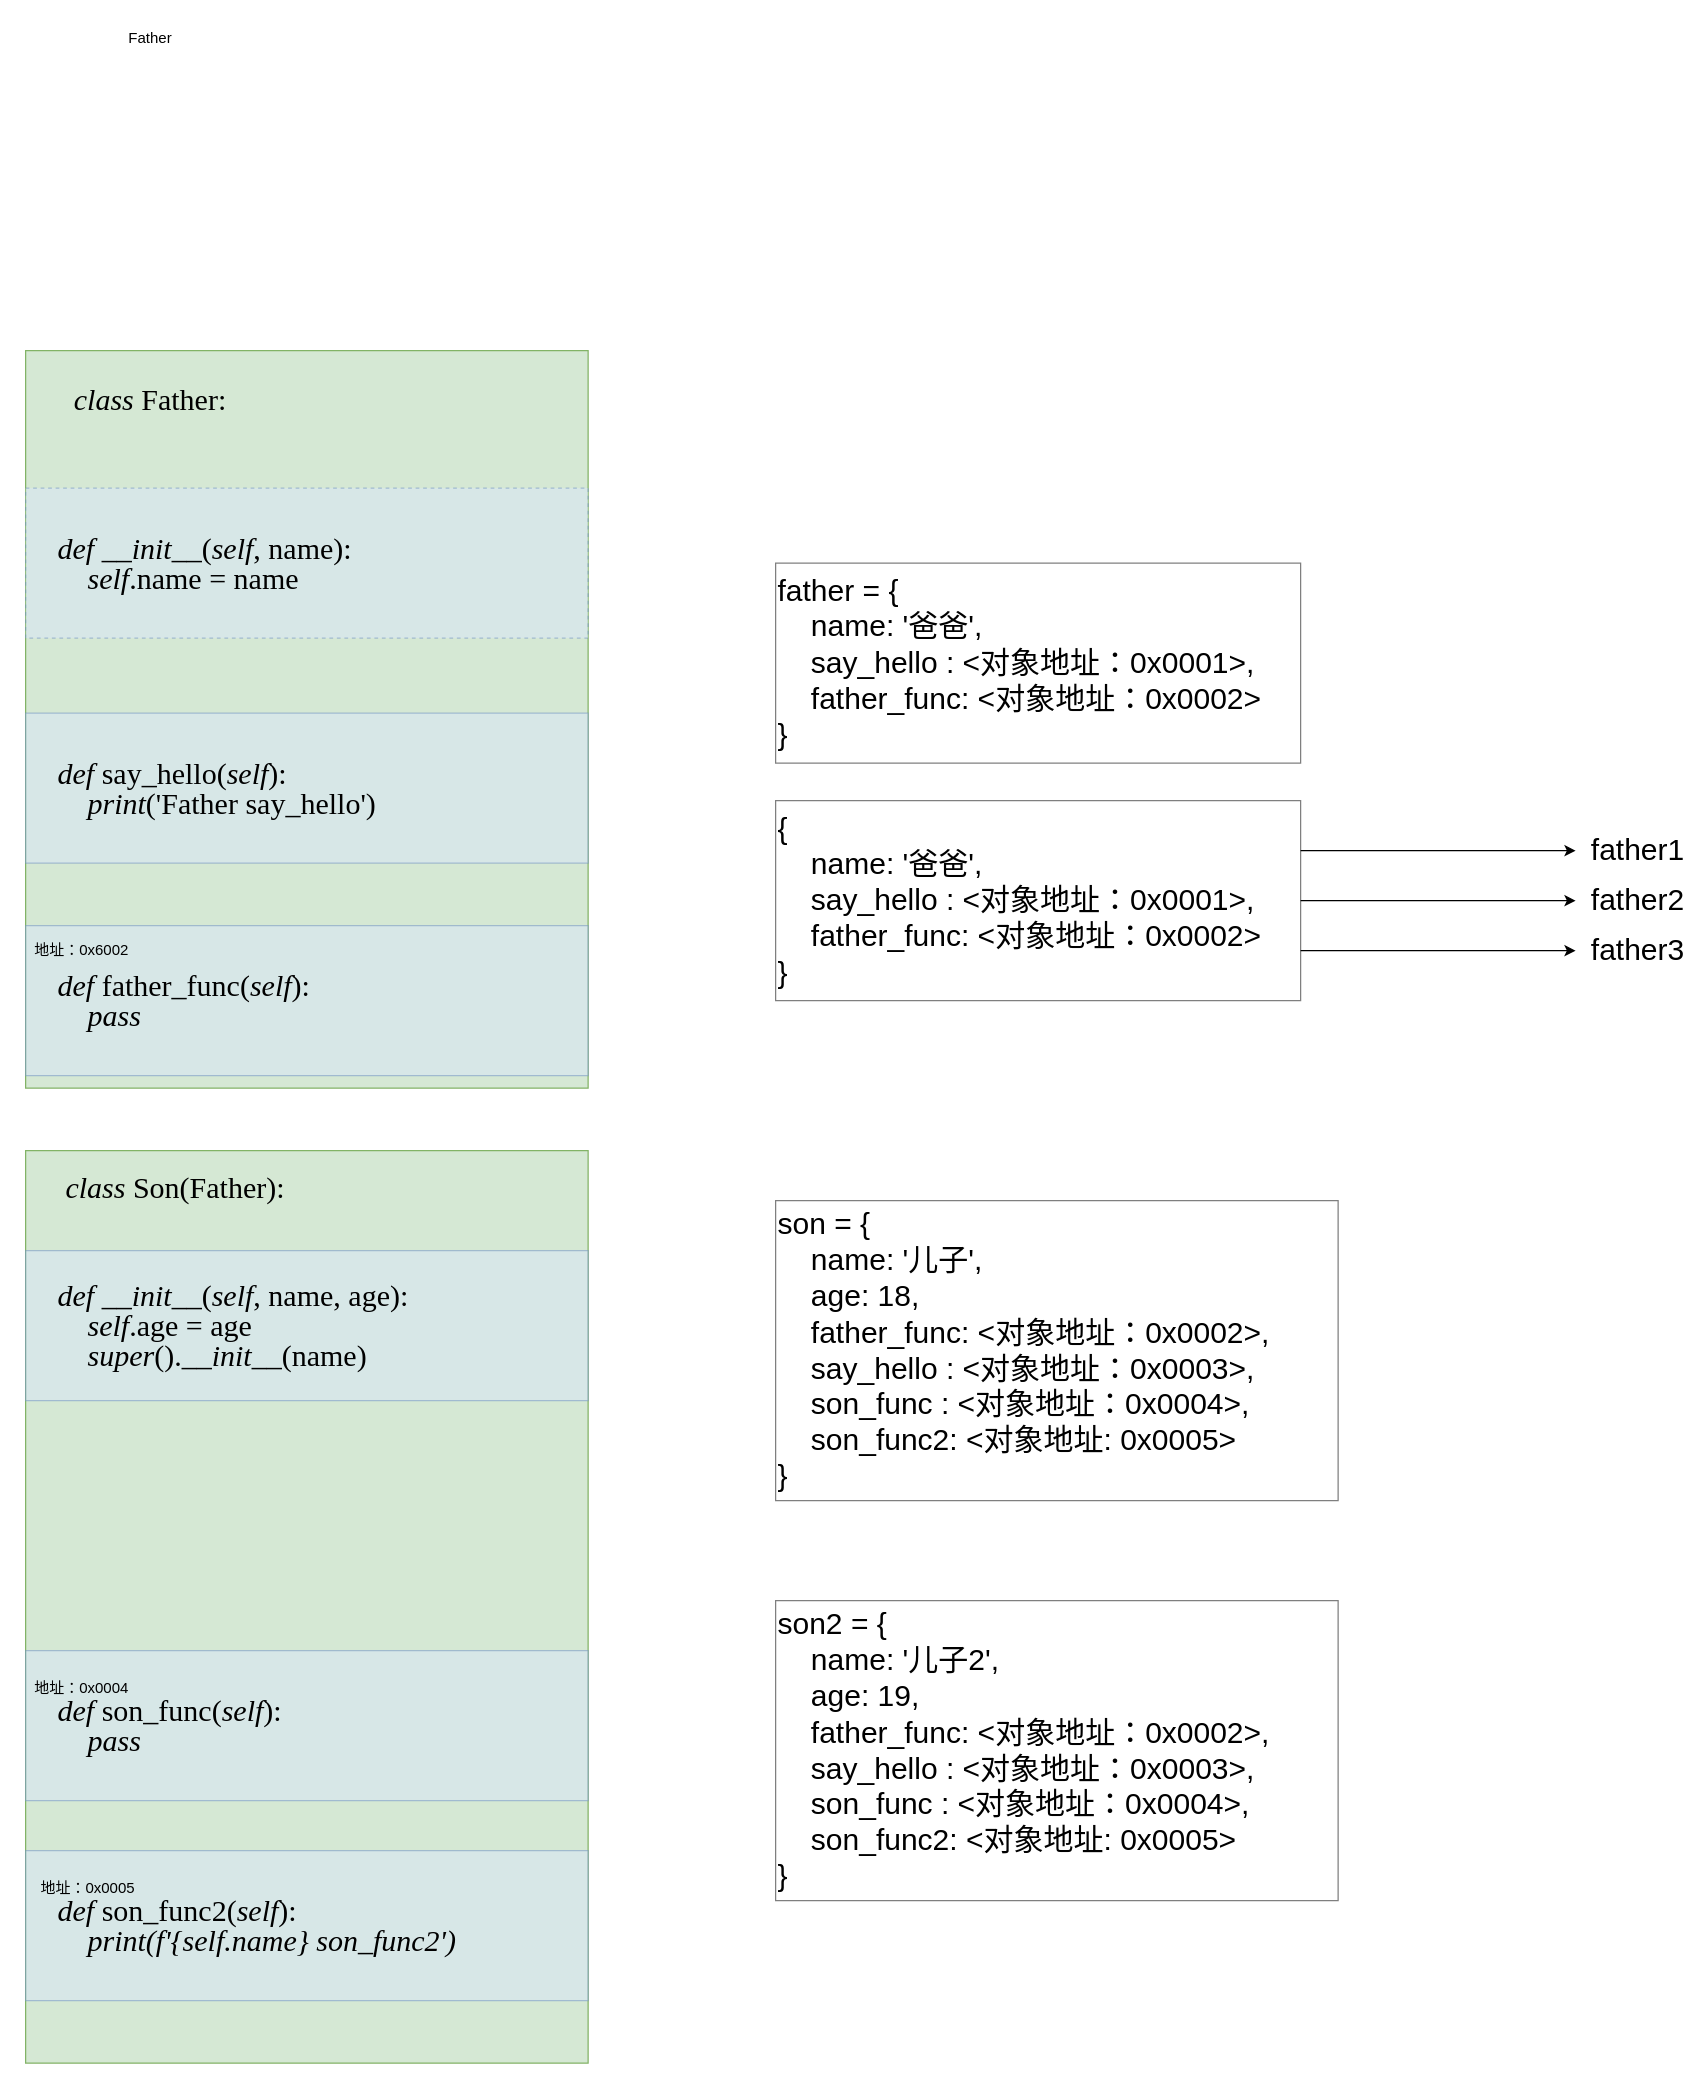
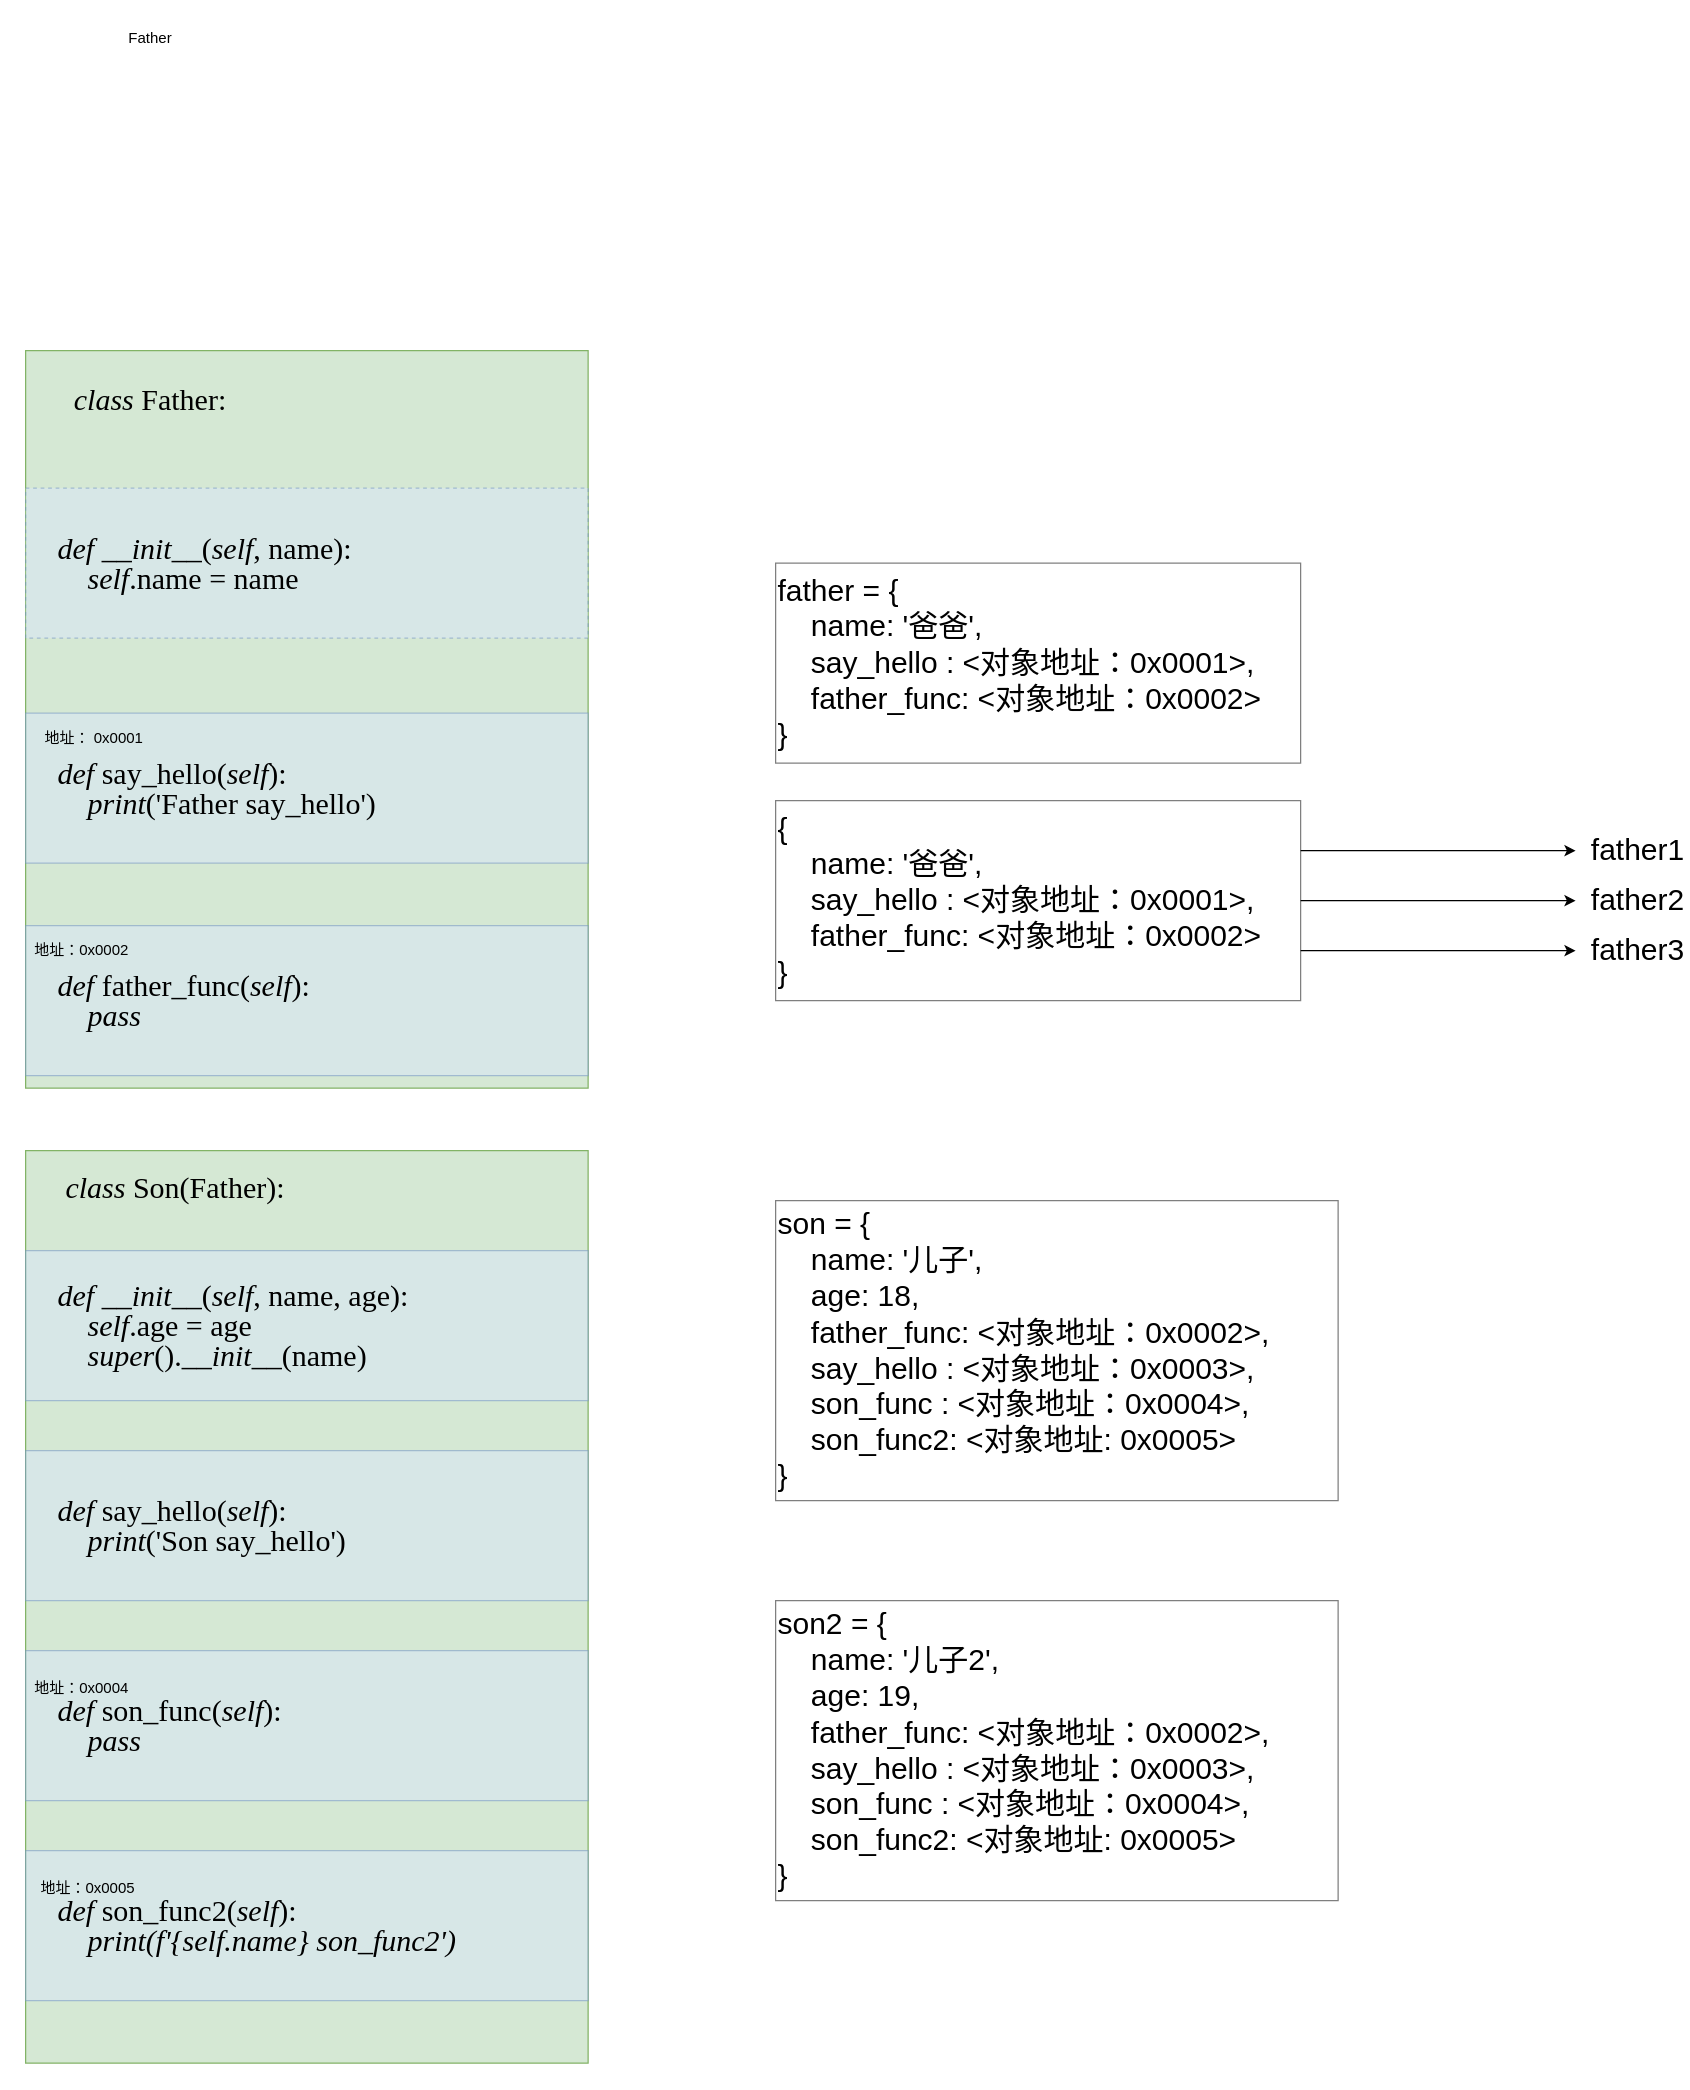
none -> (94, 738)
(82, 951) -> (82, 951)
none -> (307, 1526)
